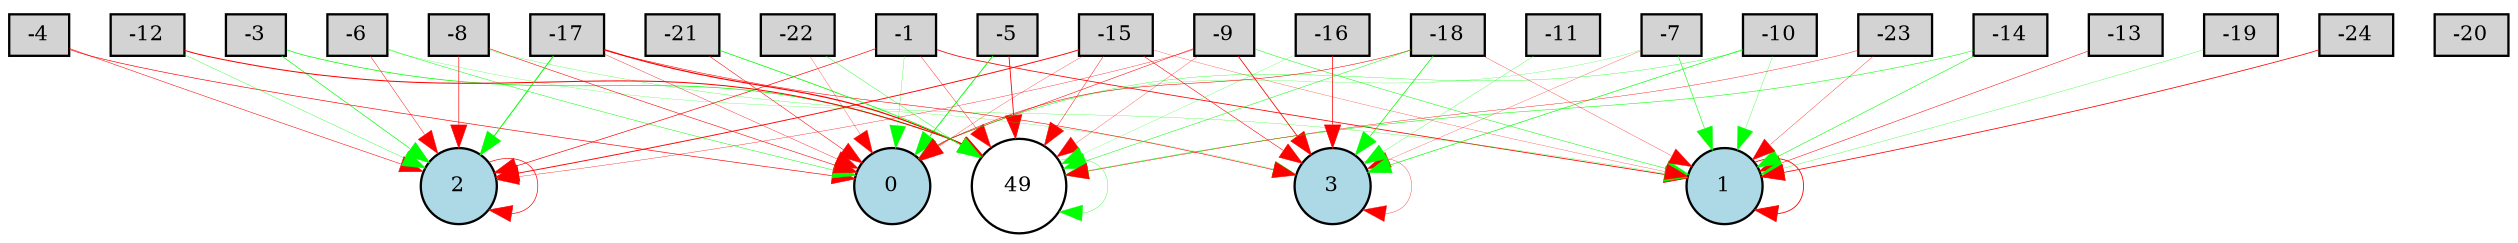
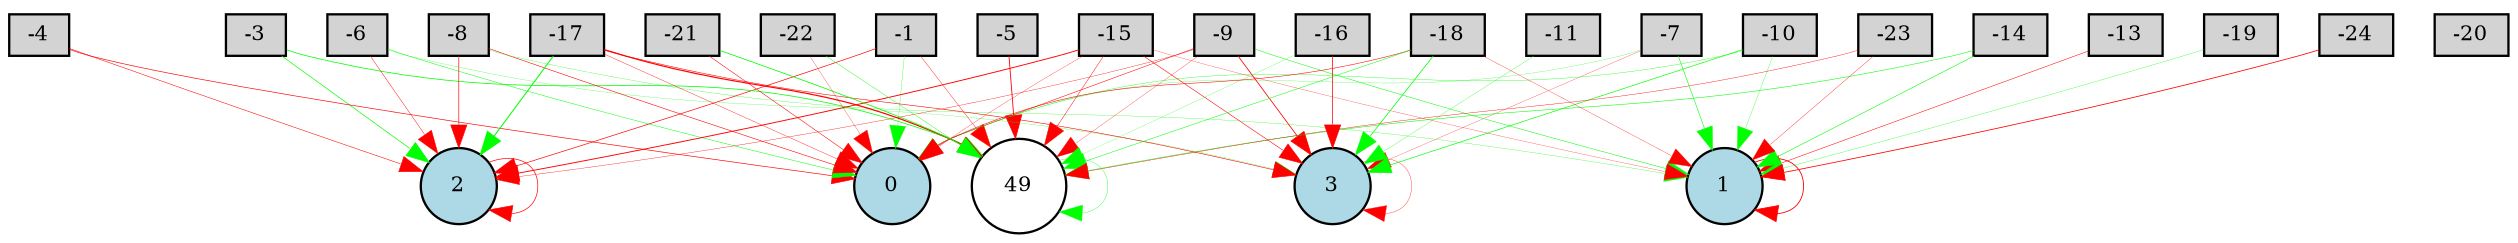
(148, 35) -> none
(961, 96) -> none
(1300, 116) -> none
